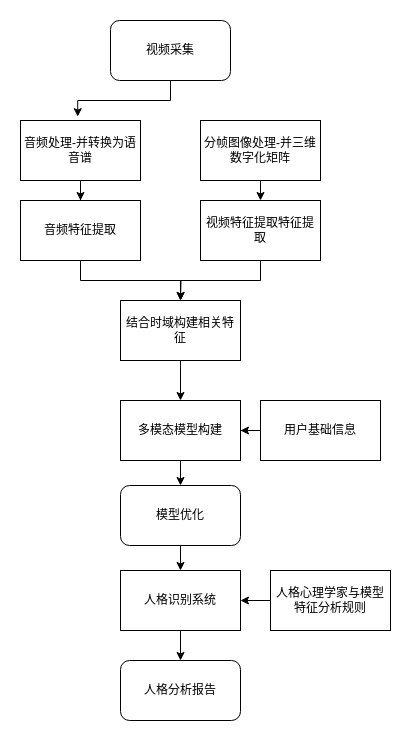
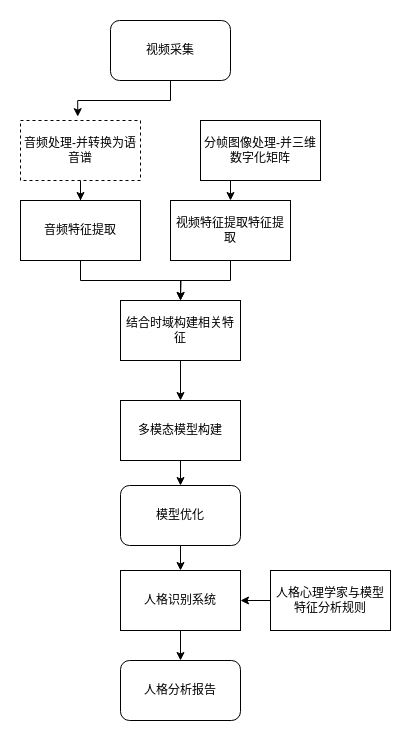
(81, 151) -> (81, 151)
(261, 231) -> (231, 231)
(247, 431) -> none
(321, 431) -> none
